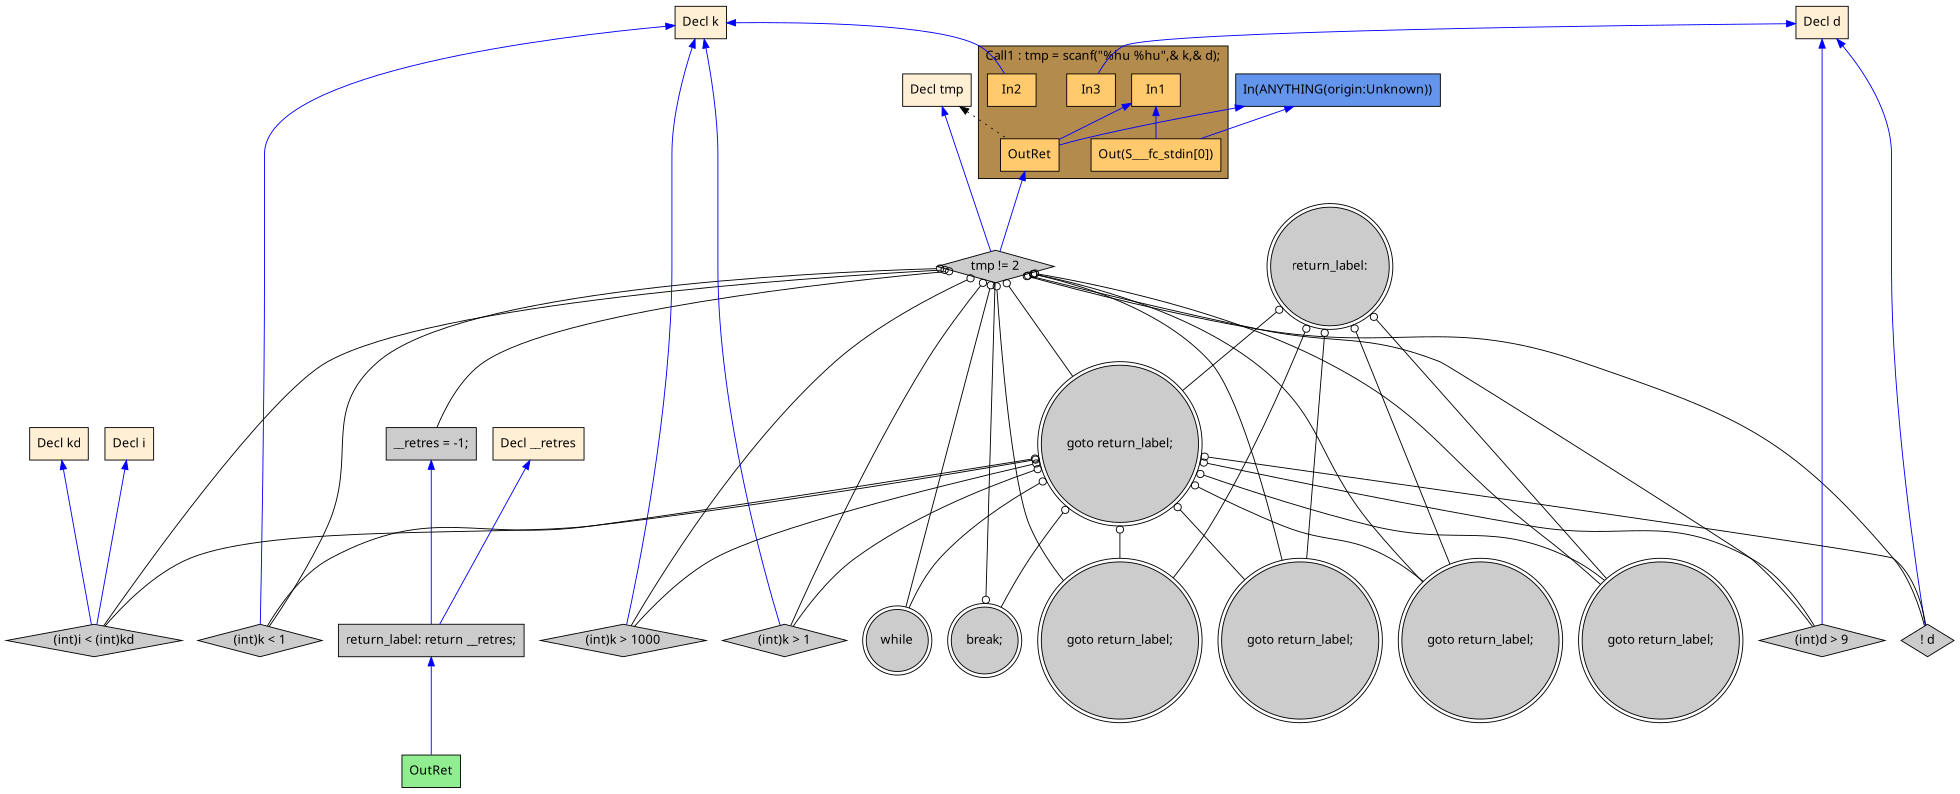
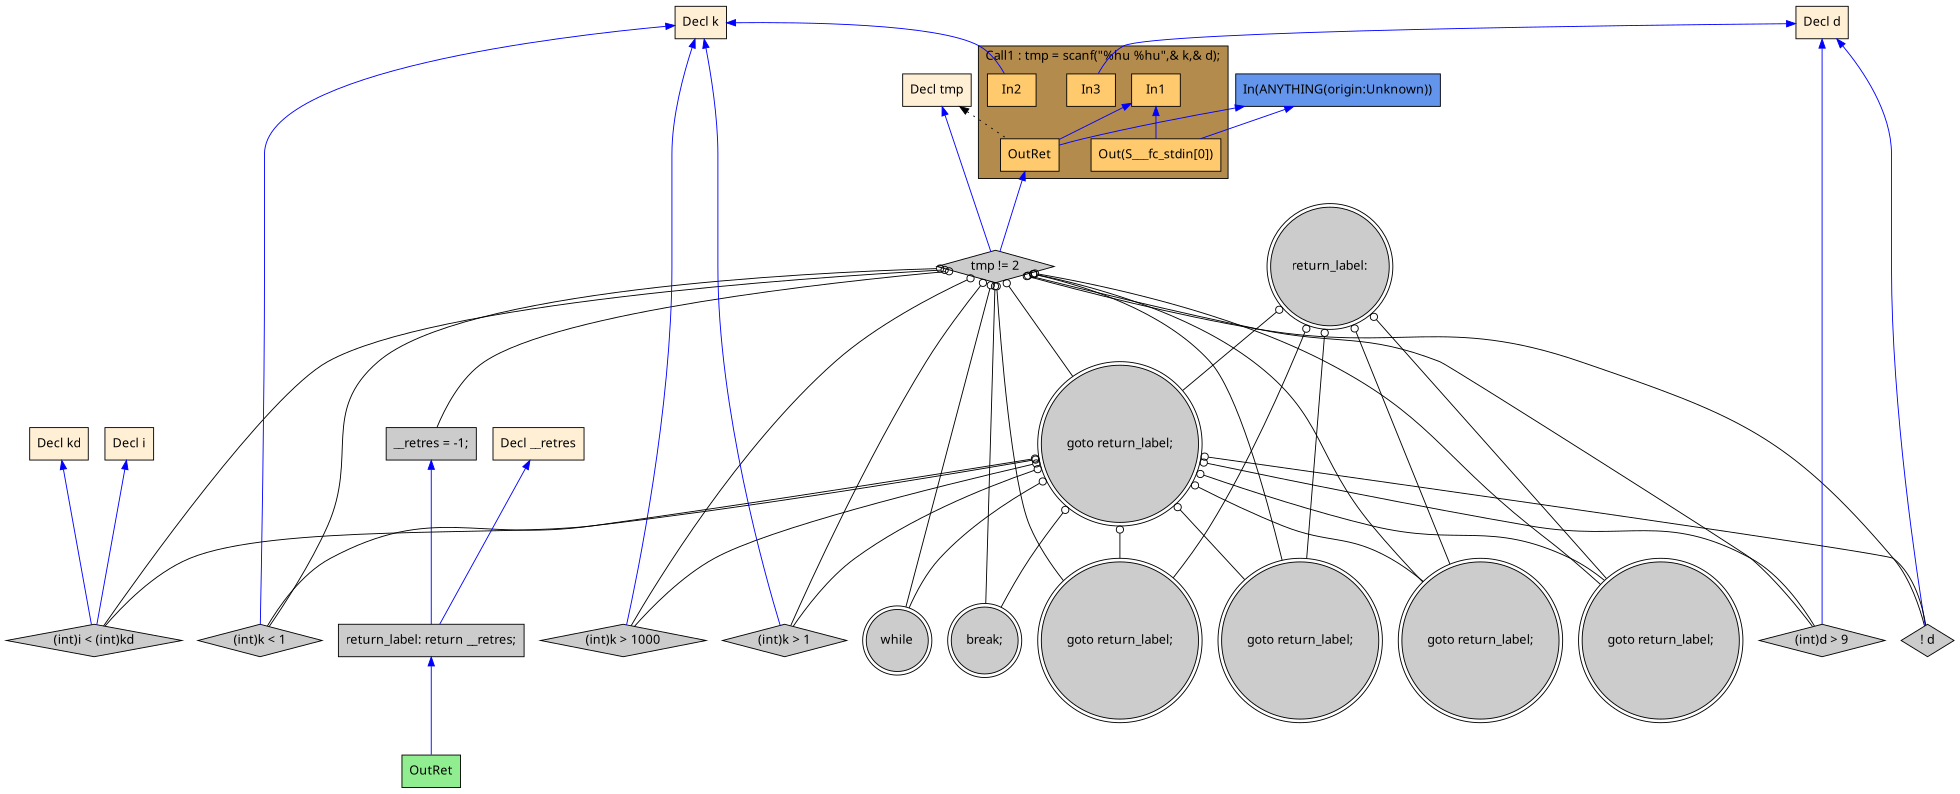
(991, 439) -> (990, 447)
